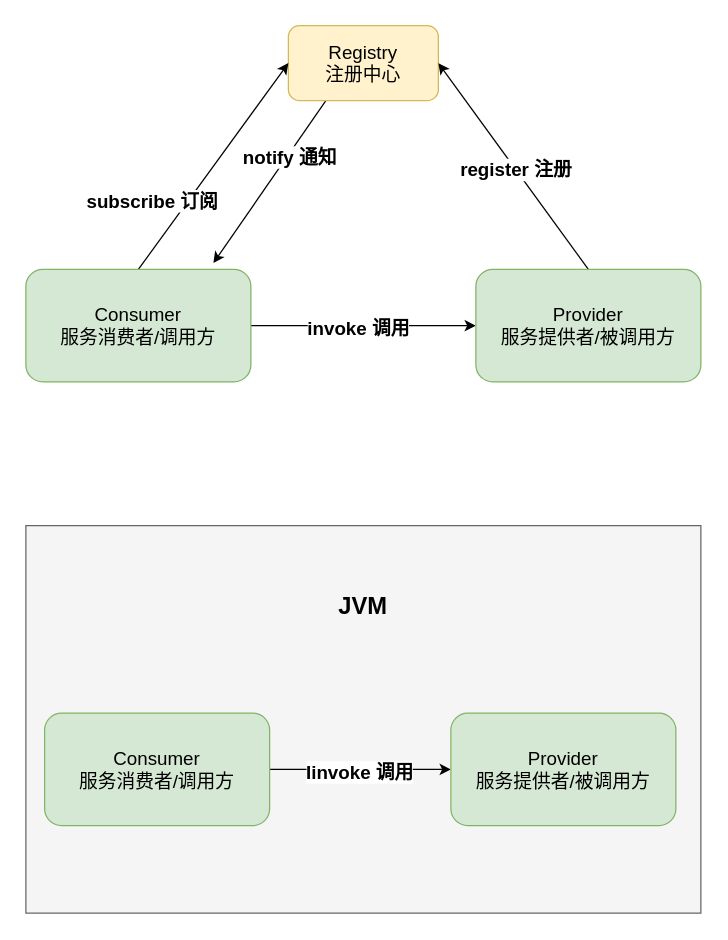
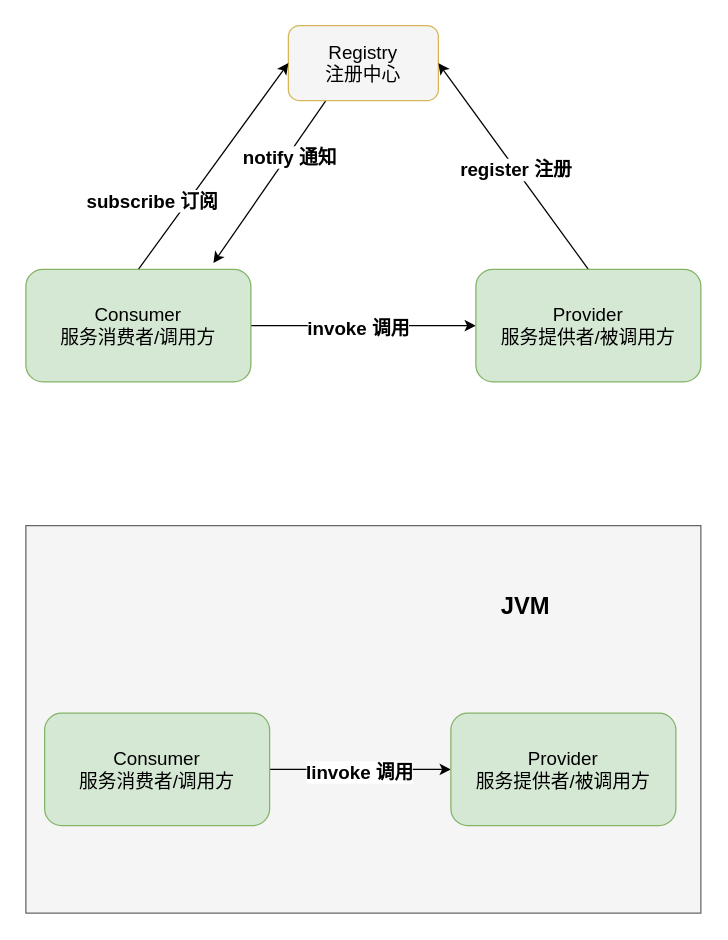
(363, 63) -> (363, 63)
(363, 607) -> (526, 607)
